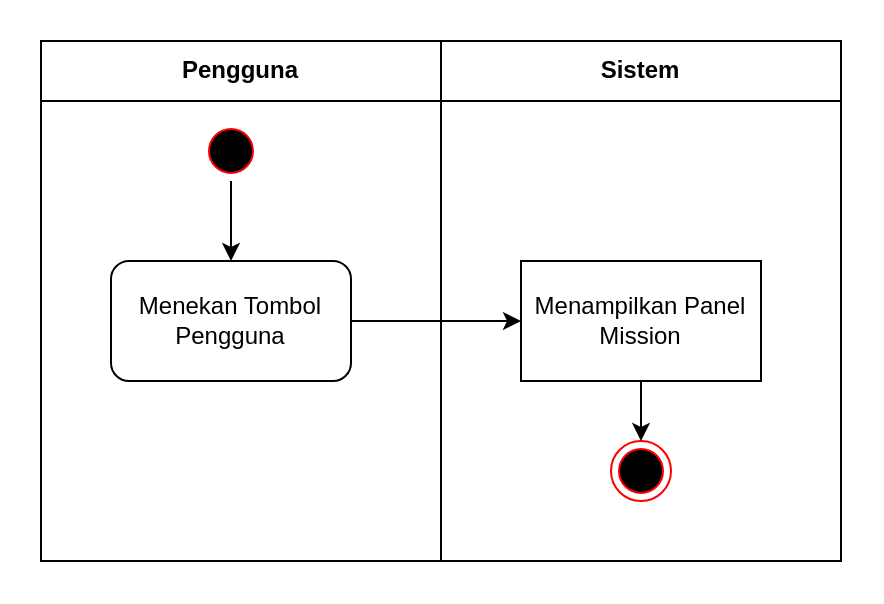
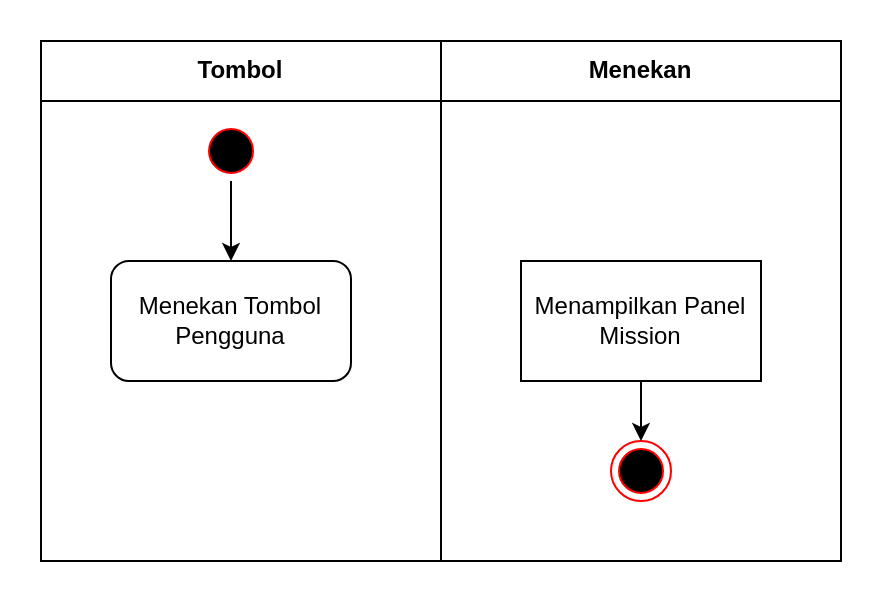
(241, 71) -> (241, 71)
(641, 71) -> (641, 71)
(394, 321) -> none
